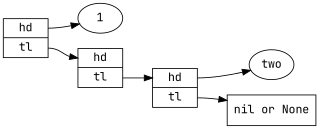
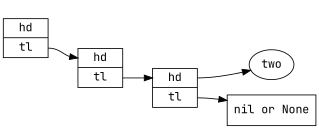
(100, 18) -> none
